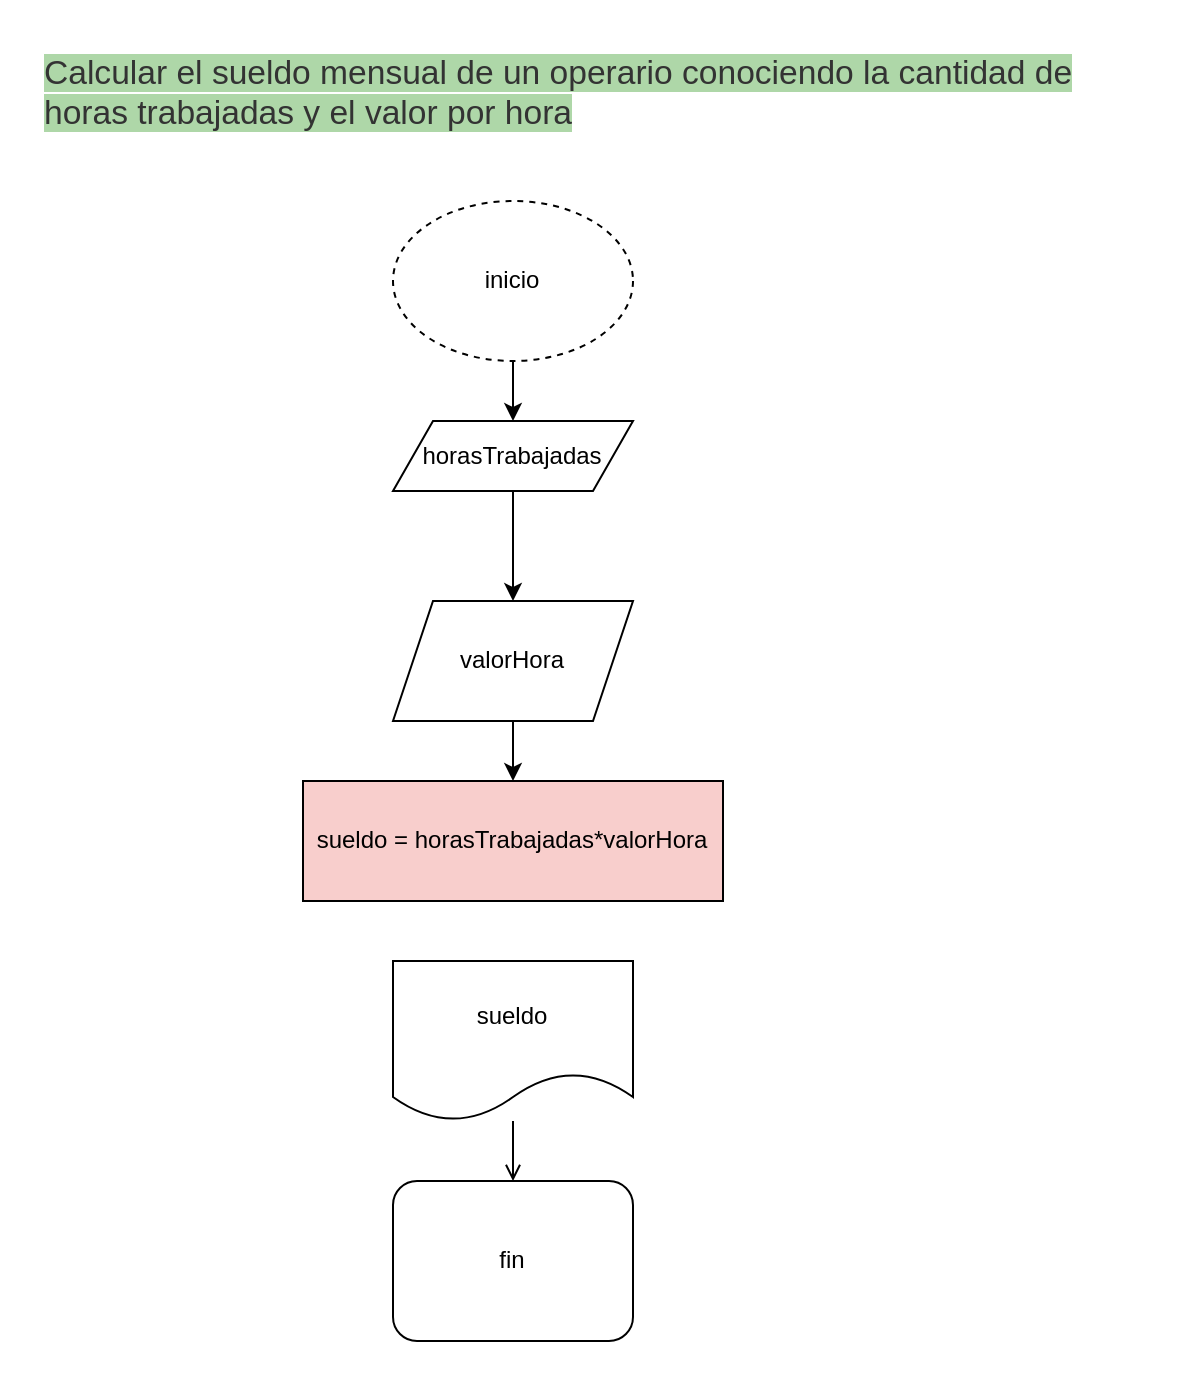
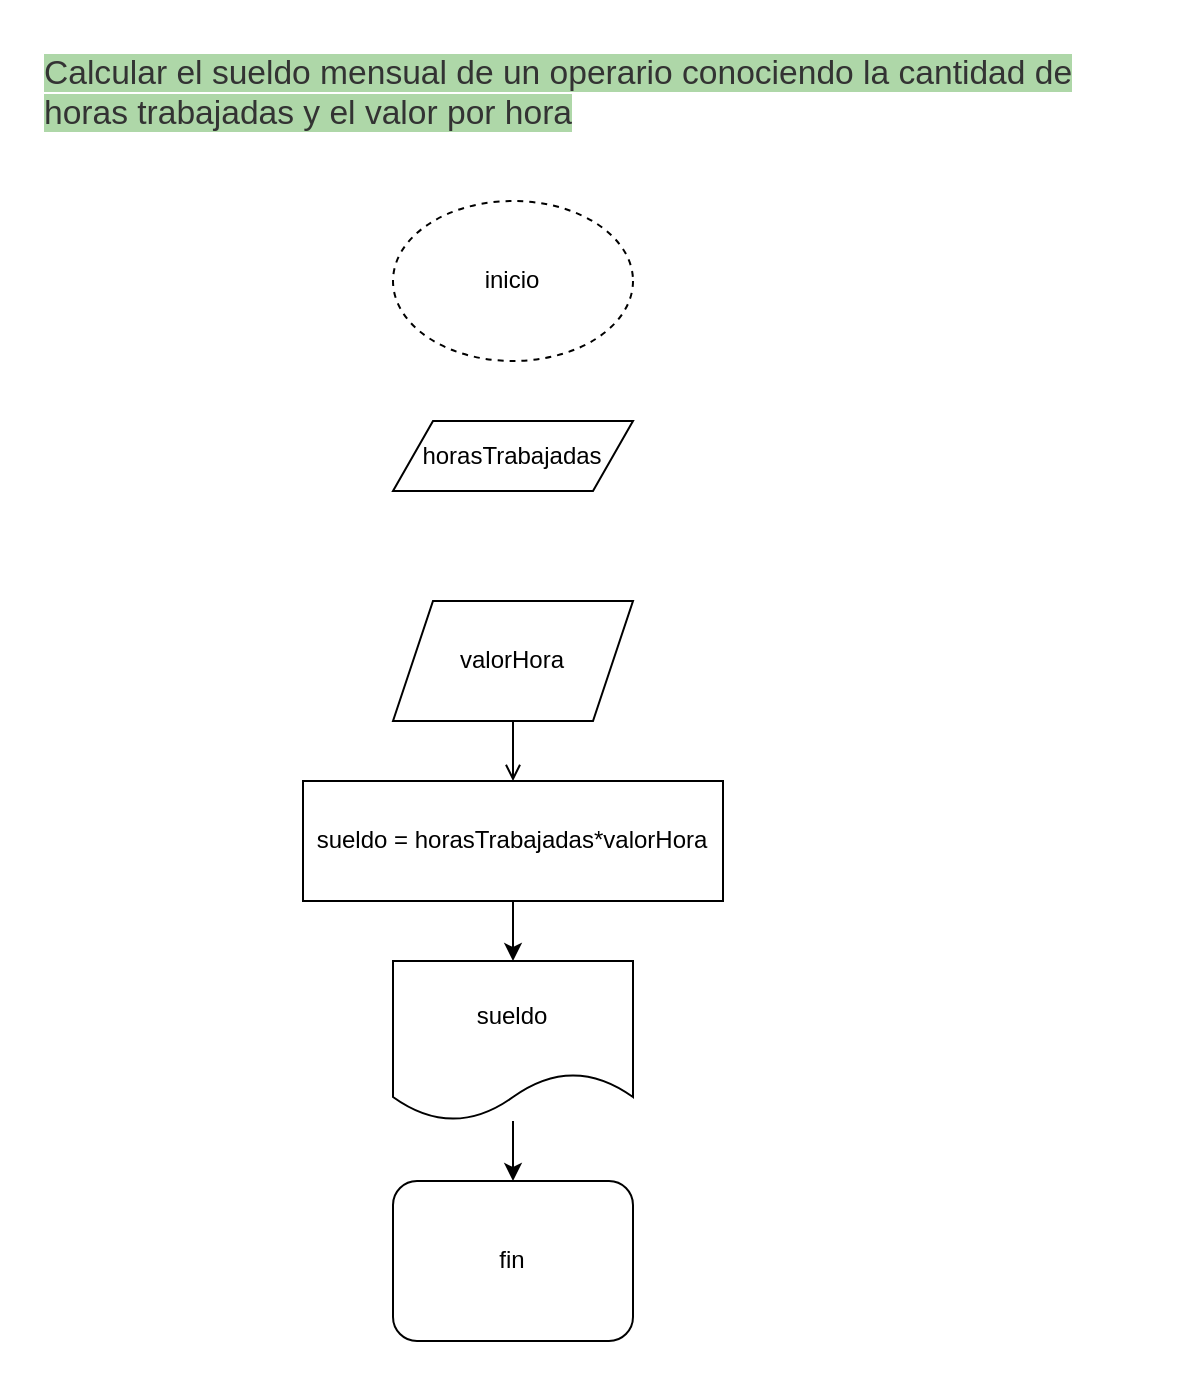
(513, 398) -> none
(513, 539) -> none
(513, 766) -> (513, 769)
(513, 841) -> (513, 841)
none -> (513, 938)
(513, 1169) -> (513, 1166)
